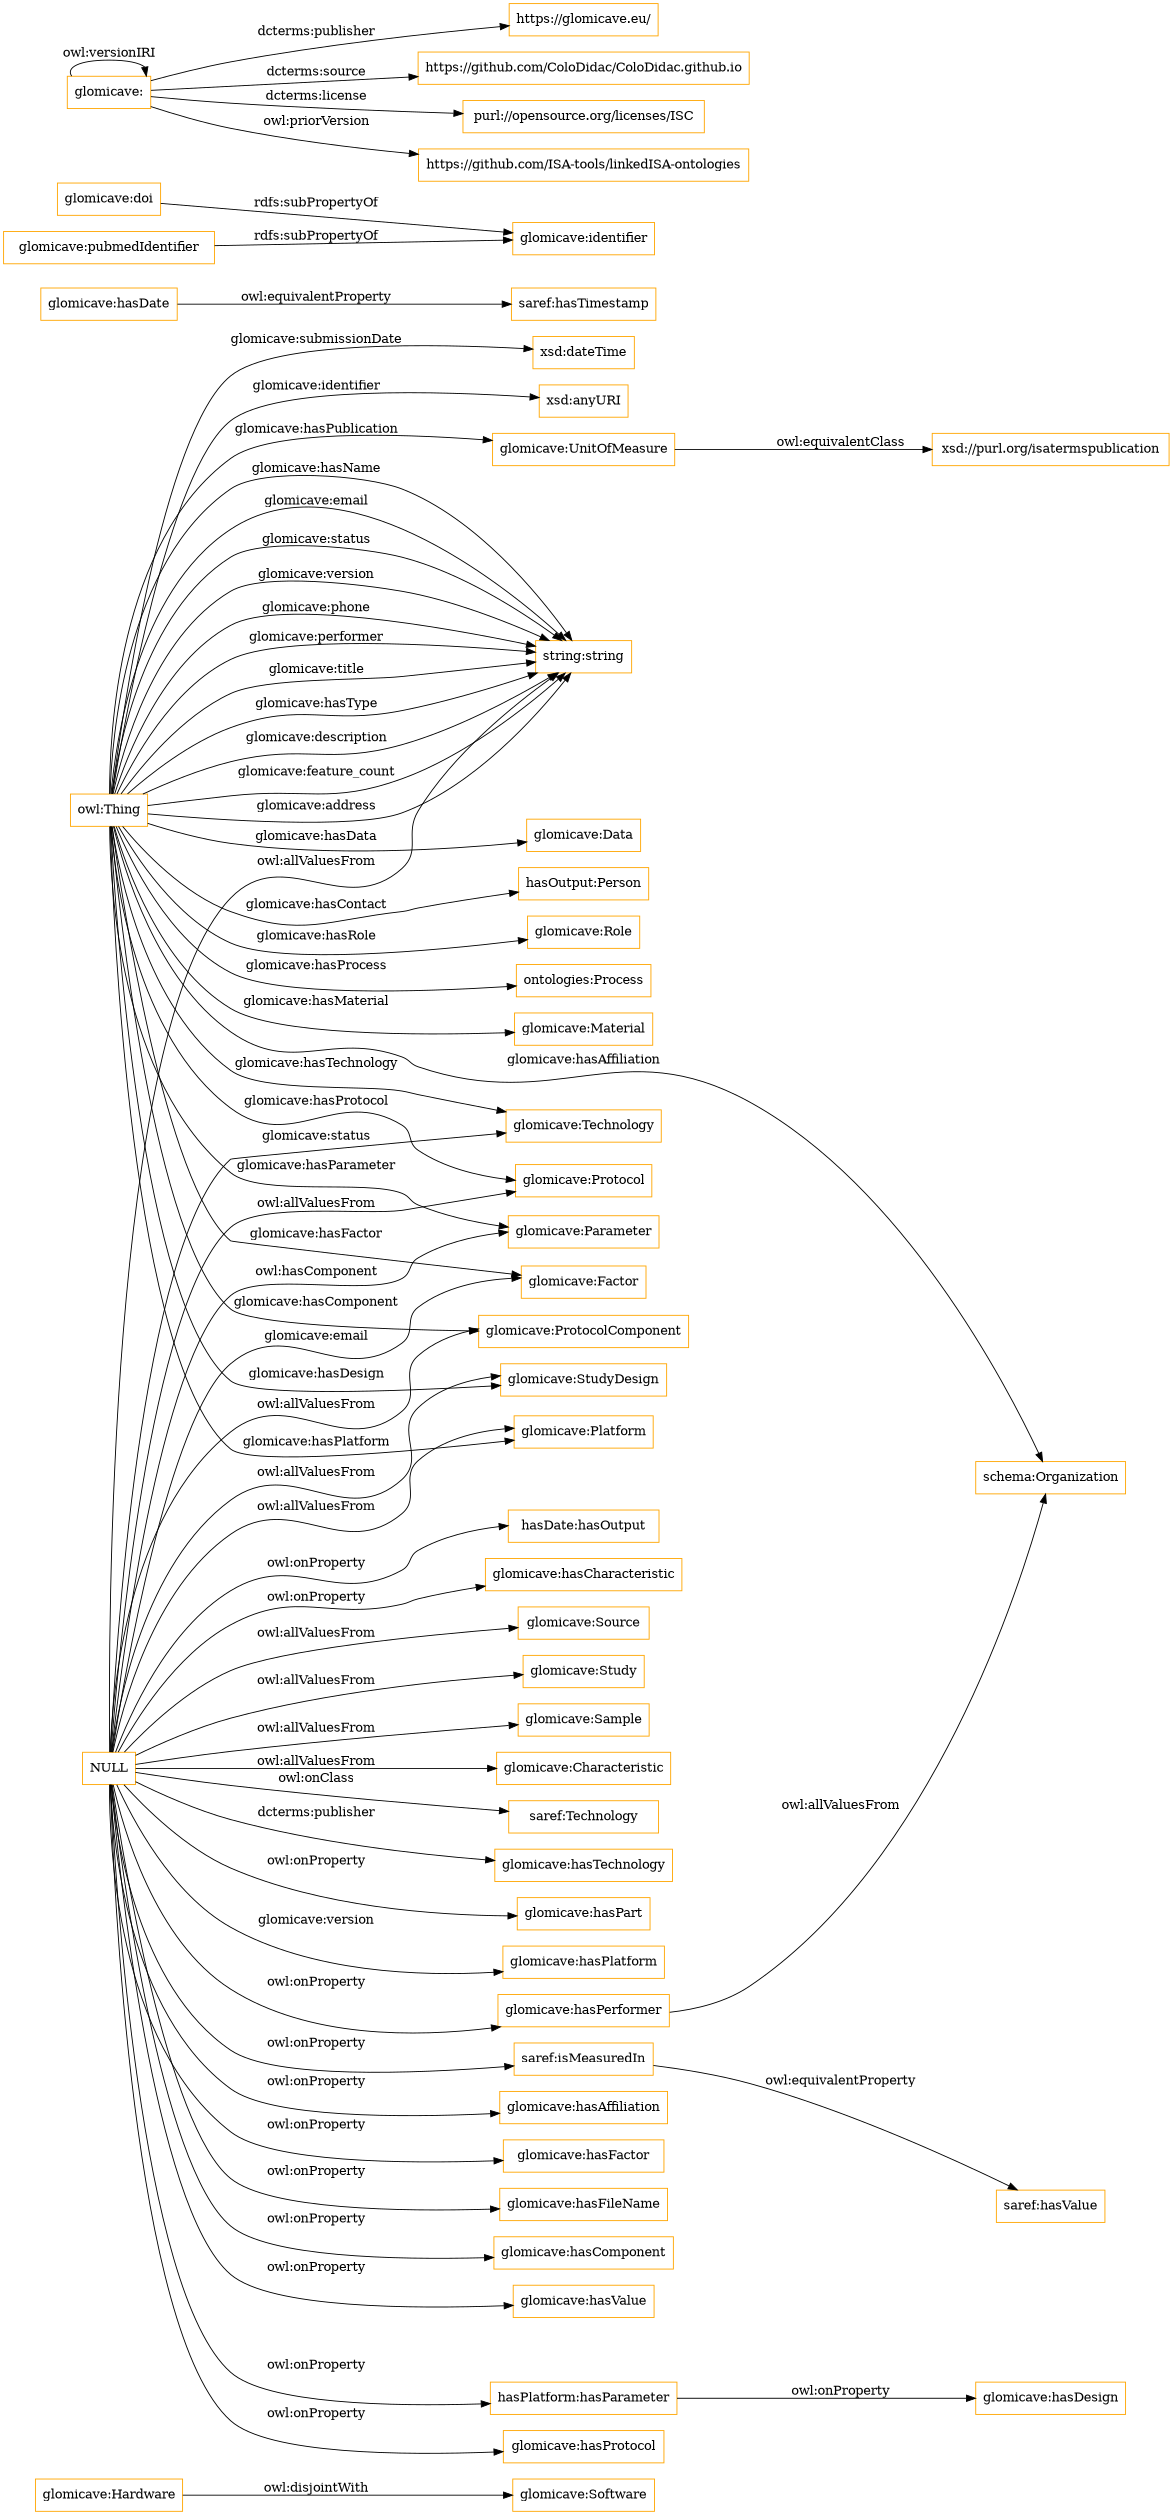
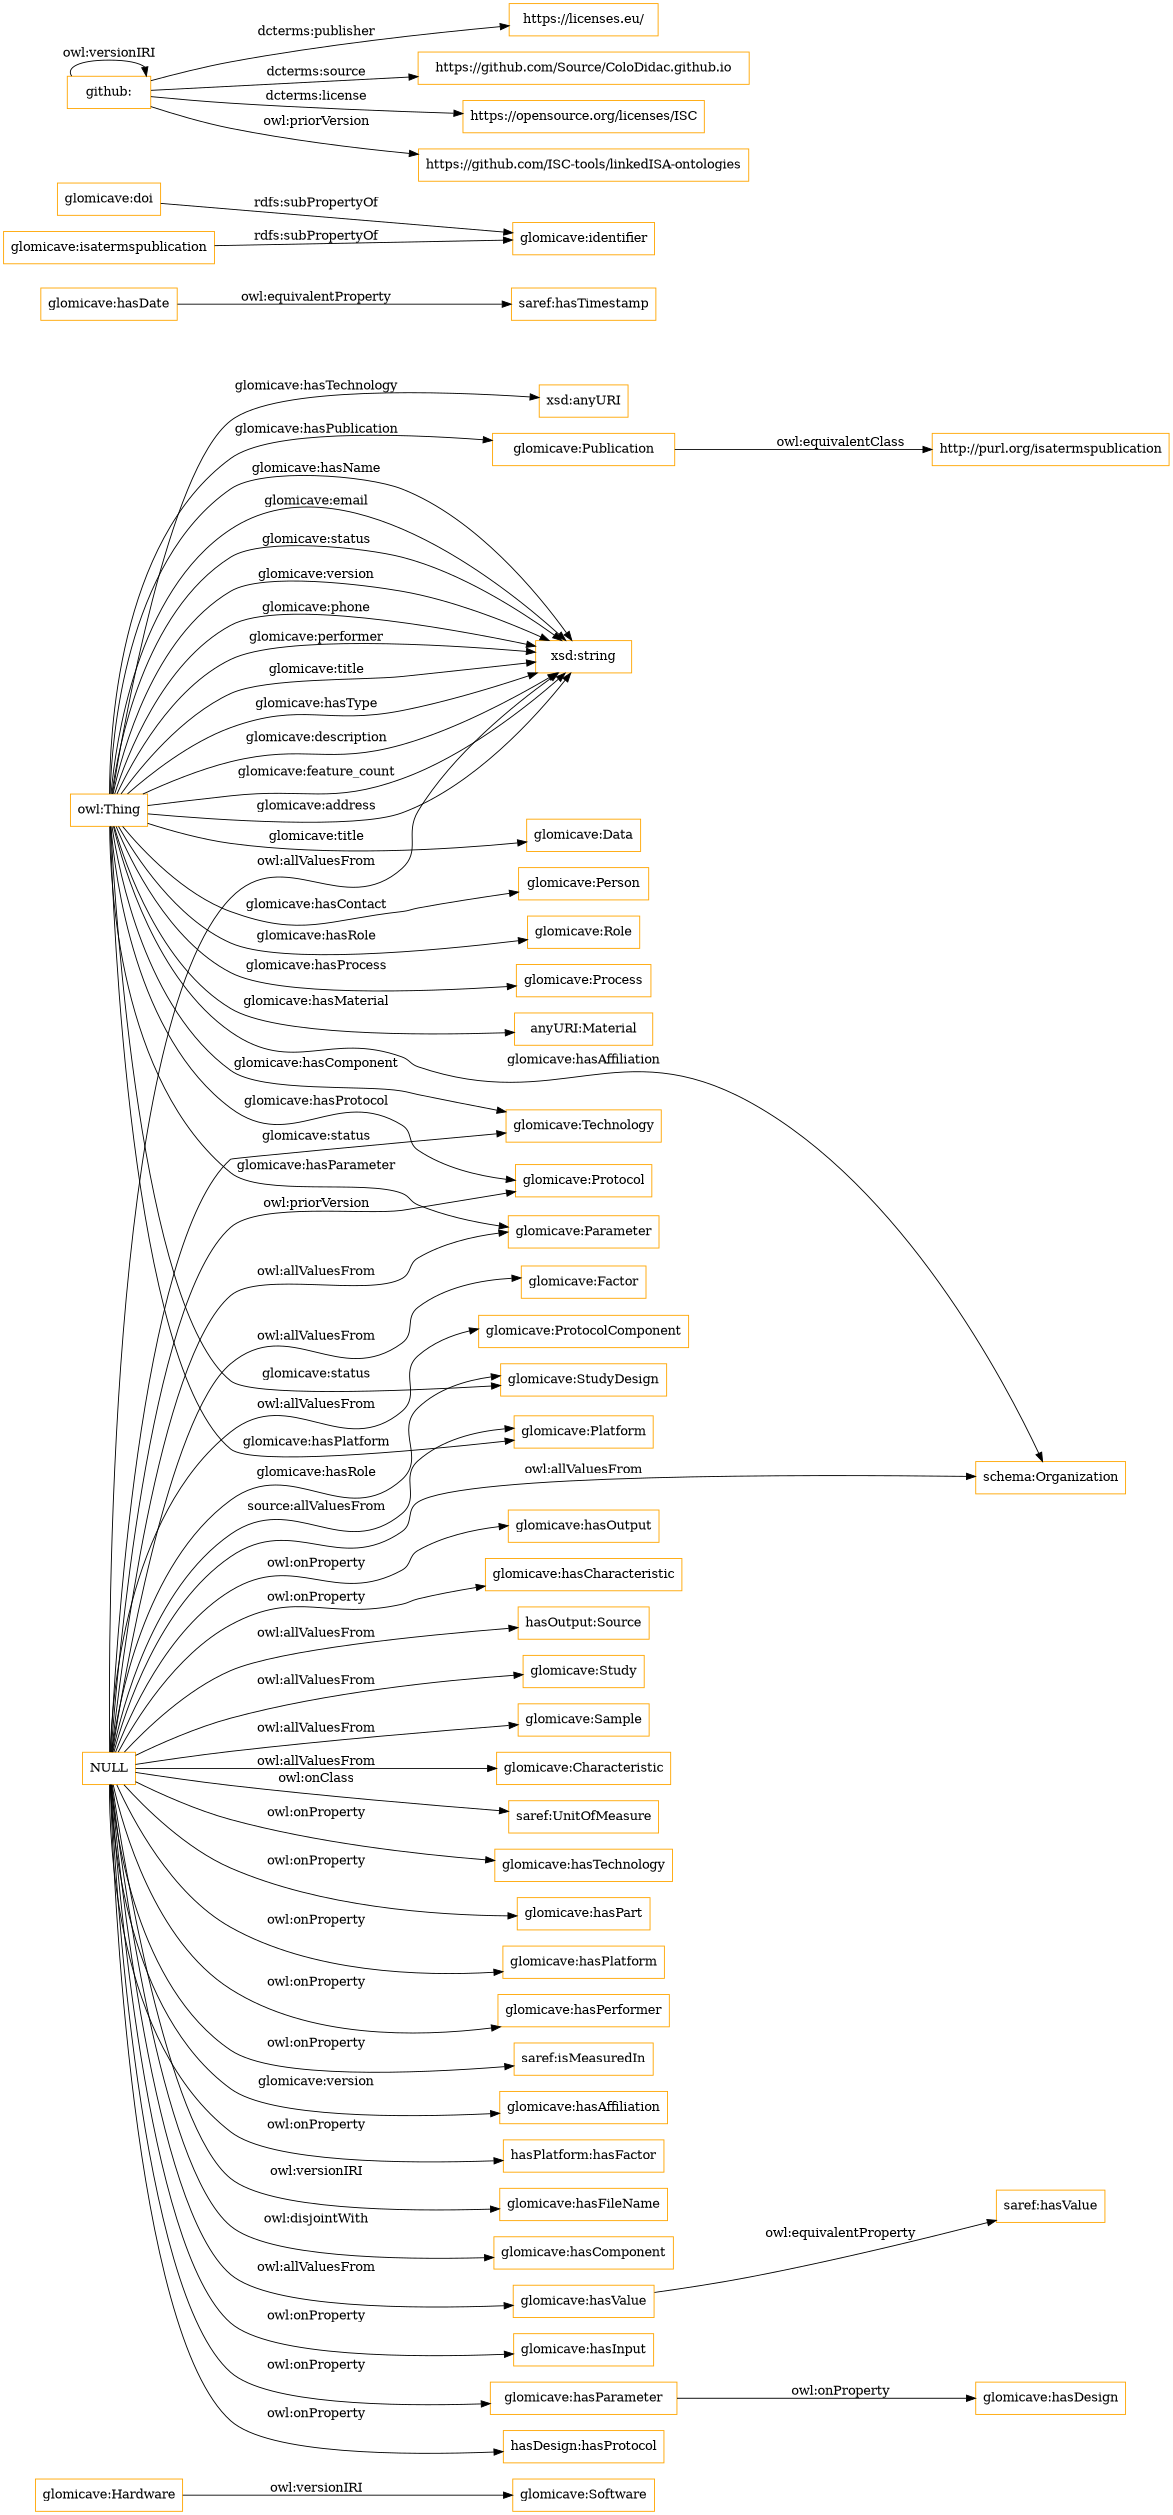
(584, 20) -> (584, 20)
(584, 68) -> (584, 68)
(109, 92) -> (109, 92)
(584, 117) -> (584, 117)
(584, 165) -> (584, 165)
(109, 248) -> (109, 248)
(584, 353) -> none
(316, 386) -> (316, 386)
(584, 450) -> (584, 450)
(1051, 450) -> (1051, 450)
(584, 657) -> (584, 657)
(316, 837) -> (316, 837)
(584, 884) -> (584, 884)
(584, 981) -> (584, 981)
(584, 1029) -> (584, 1029)
(316, 1064) -> (316, 1064)
(192, 1176) -> none
(173, 1193) -> none
(316, 1204) -> (316, 1204)
(316, 1272) -> (316, 1272)
(316, 1336) -> (316, 1336)
(316, 1374) -> (316, 1374)
(316, 1473) -> (316, 1473)
(316, 1507) -> (316, 1507)
(584, 1526) -> (584, 1526)
(584, 1623) -> (584, 1623)
(914, 1806) -> (469, 1490)
(316, 1813) -> (316, 1813)
(584, 1817) -> (584, 1817)
(316, 1921) -> (316, 1921)
(316, 2082) -> (316, 2082)
(836, 2112) -> (822, 2262)
(584, 2156) -> (584, 2156)
(316, 2172) -> (316, 2172)
(316, 2219) -> (316, 2219)
(316, 2268) -> (316, 2268)
none -> (584, 2350)
(584, 2398) -> (584, 2398)
(584, 2447) -> (584, 2447)
(316, 2488) -> (316, 2488)
